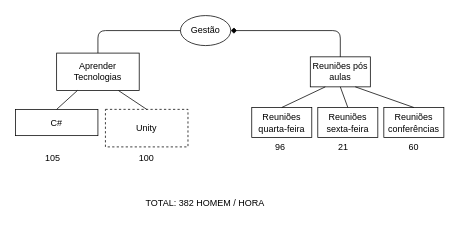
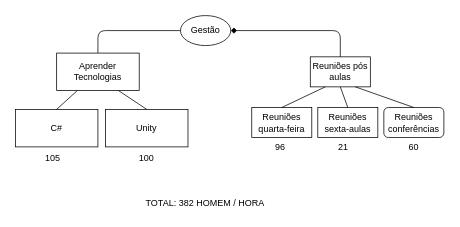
(57, 122) -> (57, 128)
(414, 122) -> (414, 122)
(348, 123) -> (348, 123)
(147, 128) -> (147, 128)
